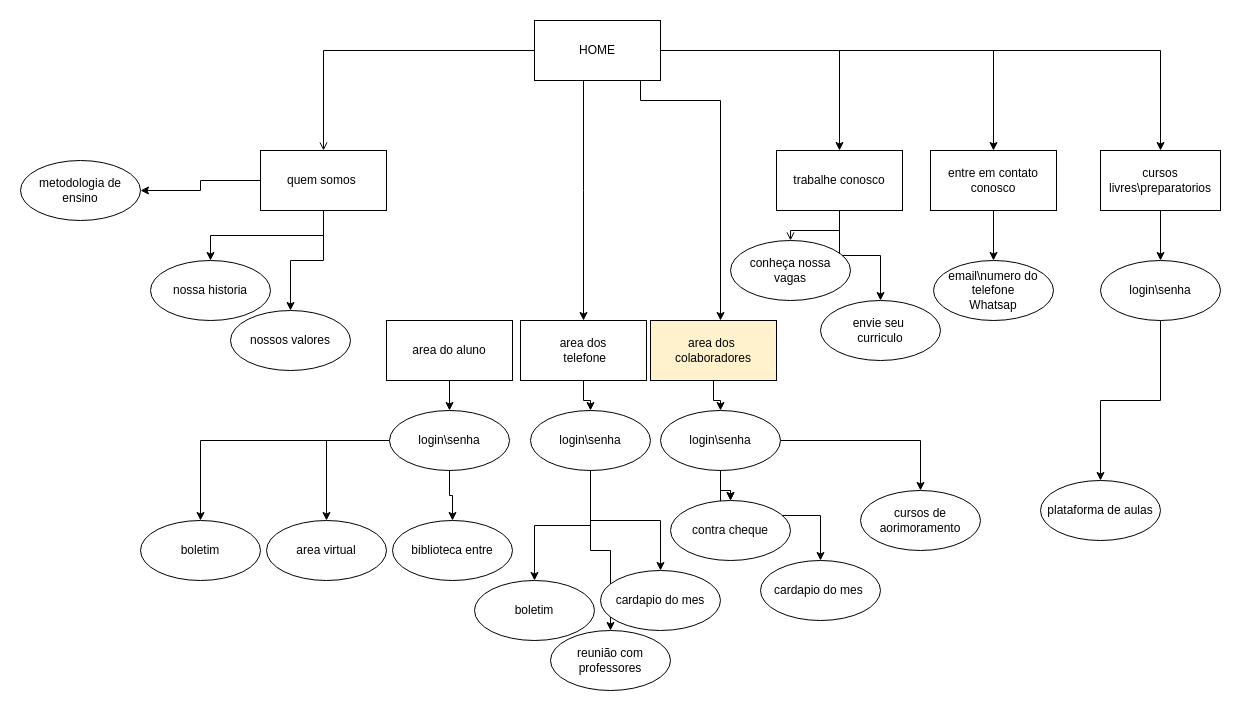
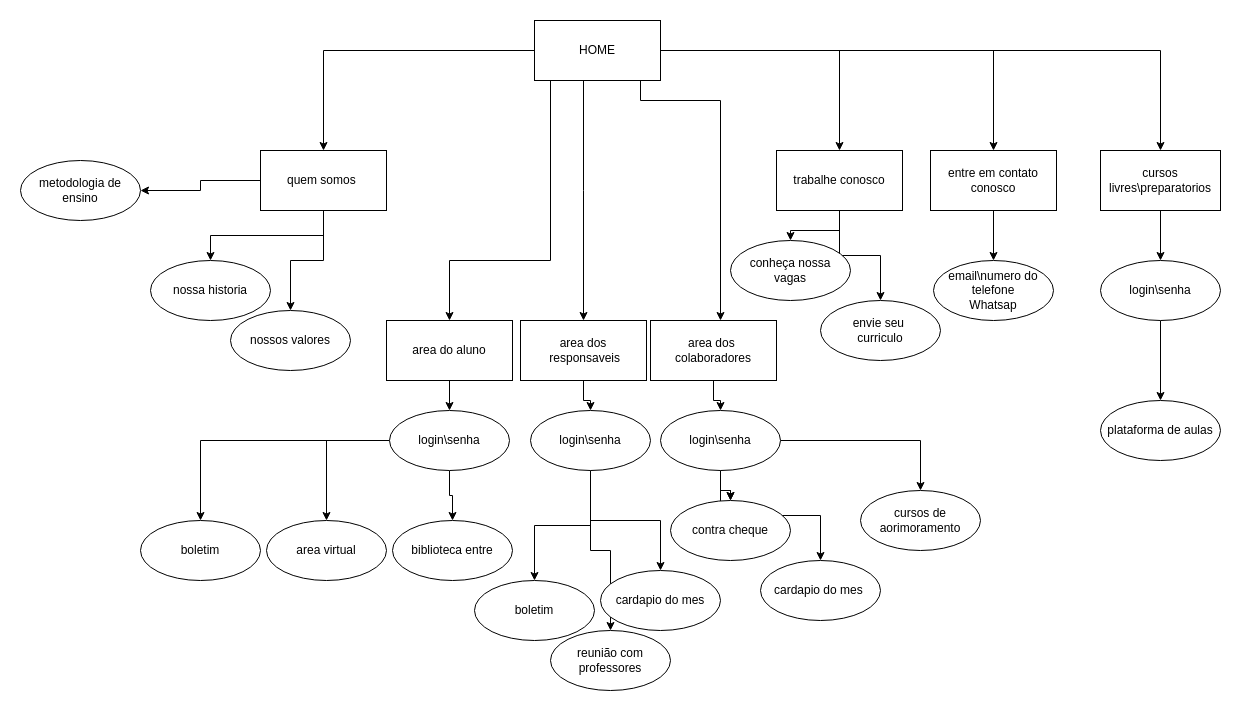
(324, 143) -> (324, 142)
(791, 232) -> (792, 231)
none -> (551, 248)
(584, 351) -> (584, 351)
(714, 351) -> (714, 351)
(1101, 511) -> (1161, 431)
